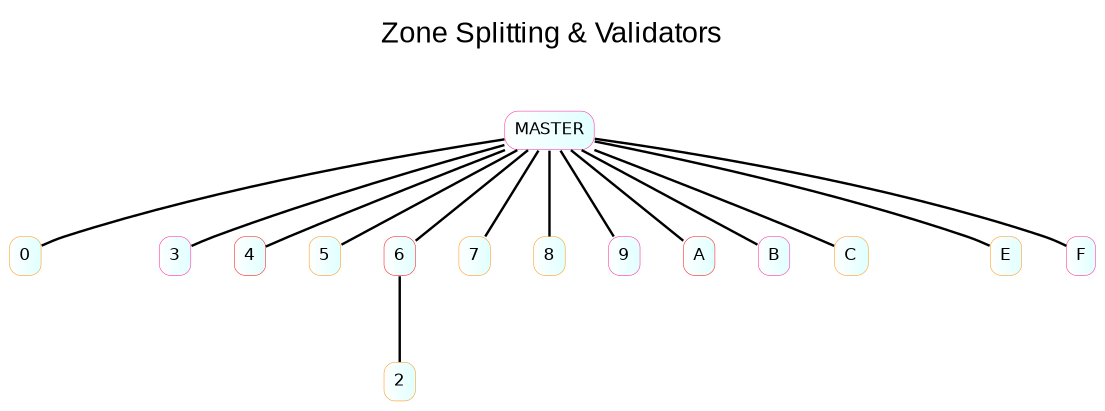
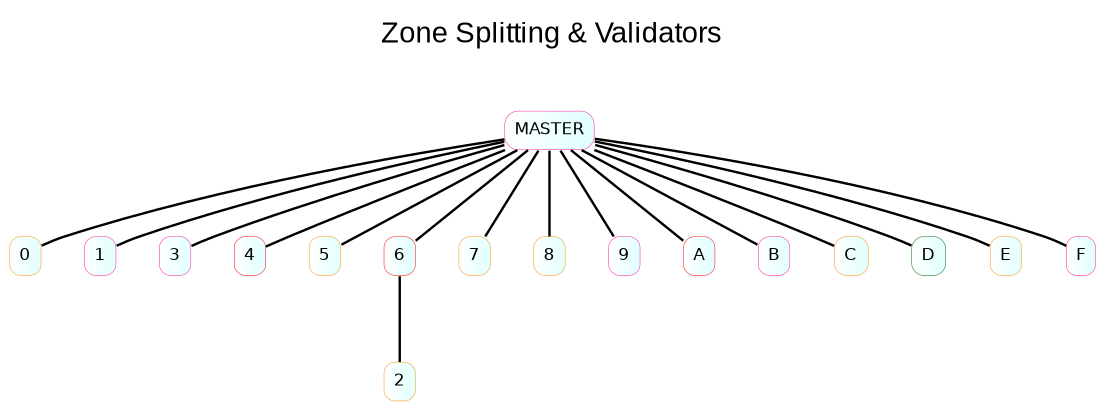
none -> (100, 256)
none -> (929, 256)
